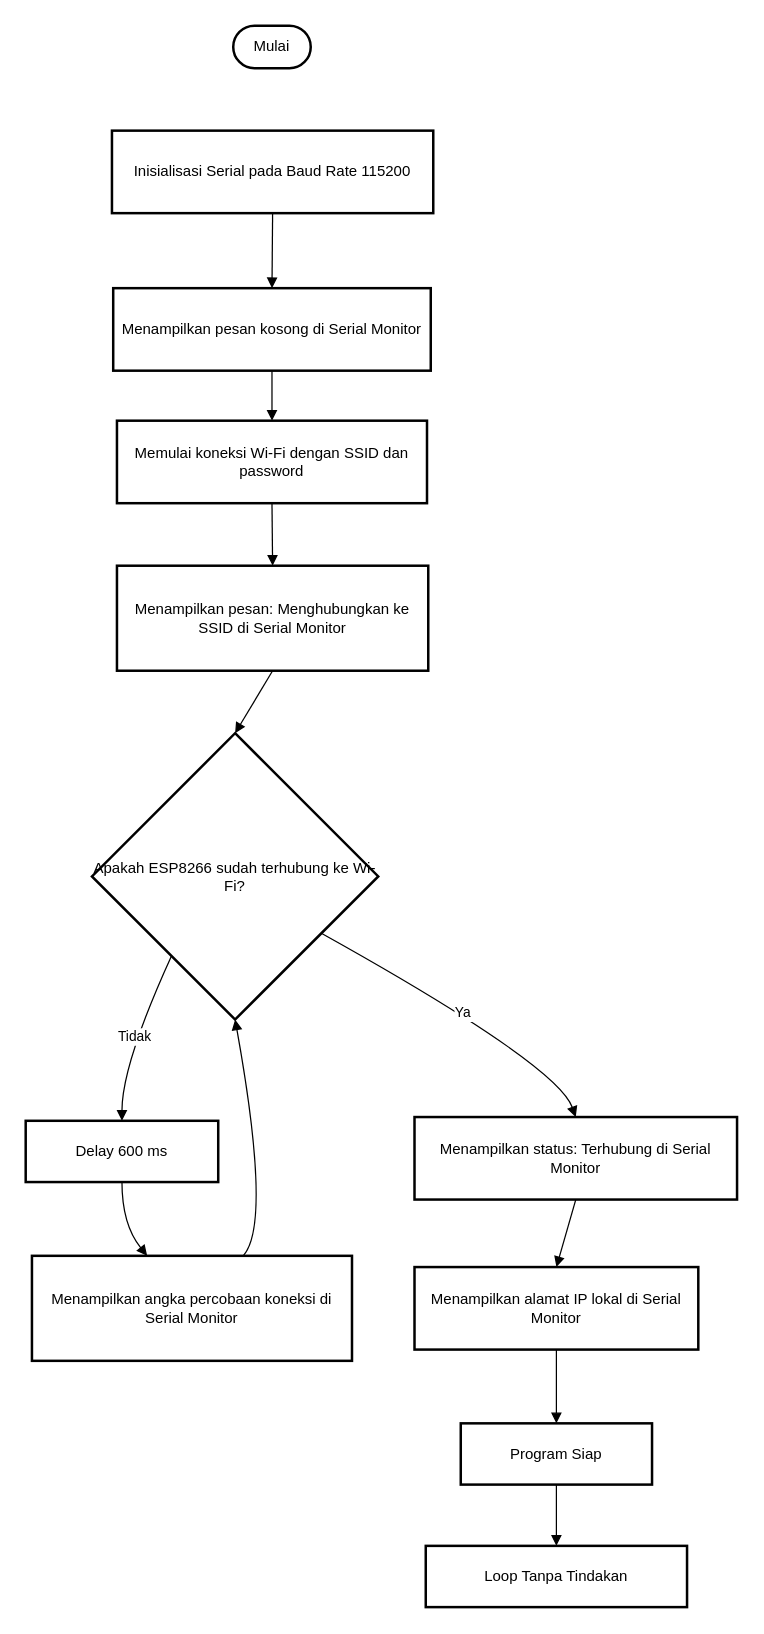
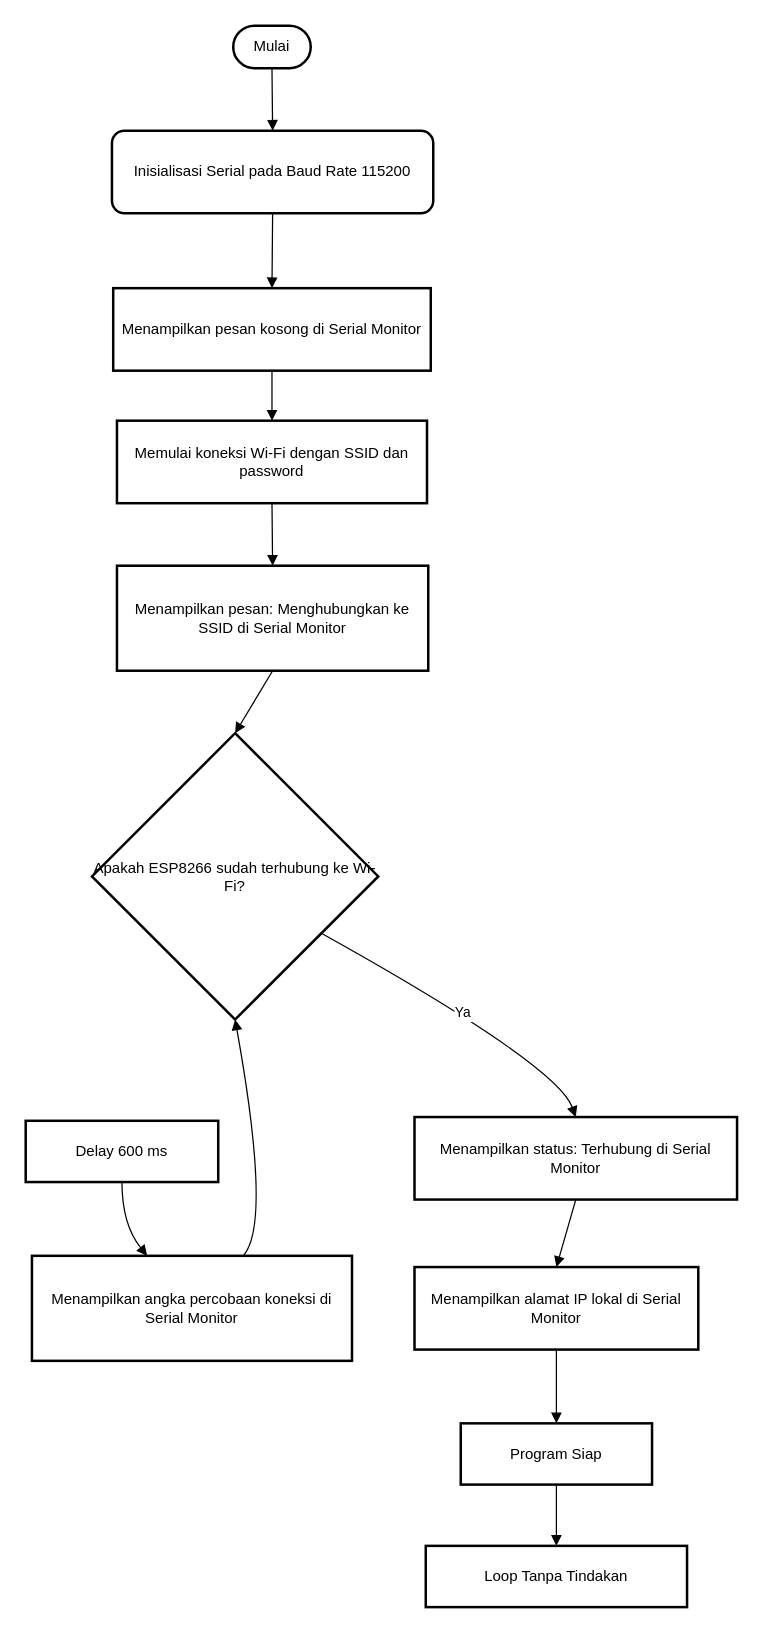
none -> (272, 95)
(273, 172) -> (273, 172)
(141, 1029) -> none
